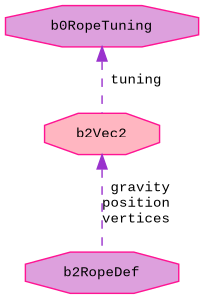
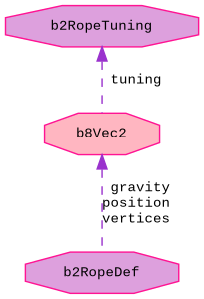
(102, 26) -> (102, 26)
(102, 134) -> (102, 134)
